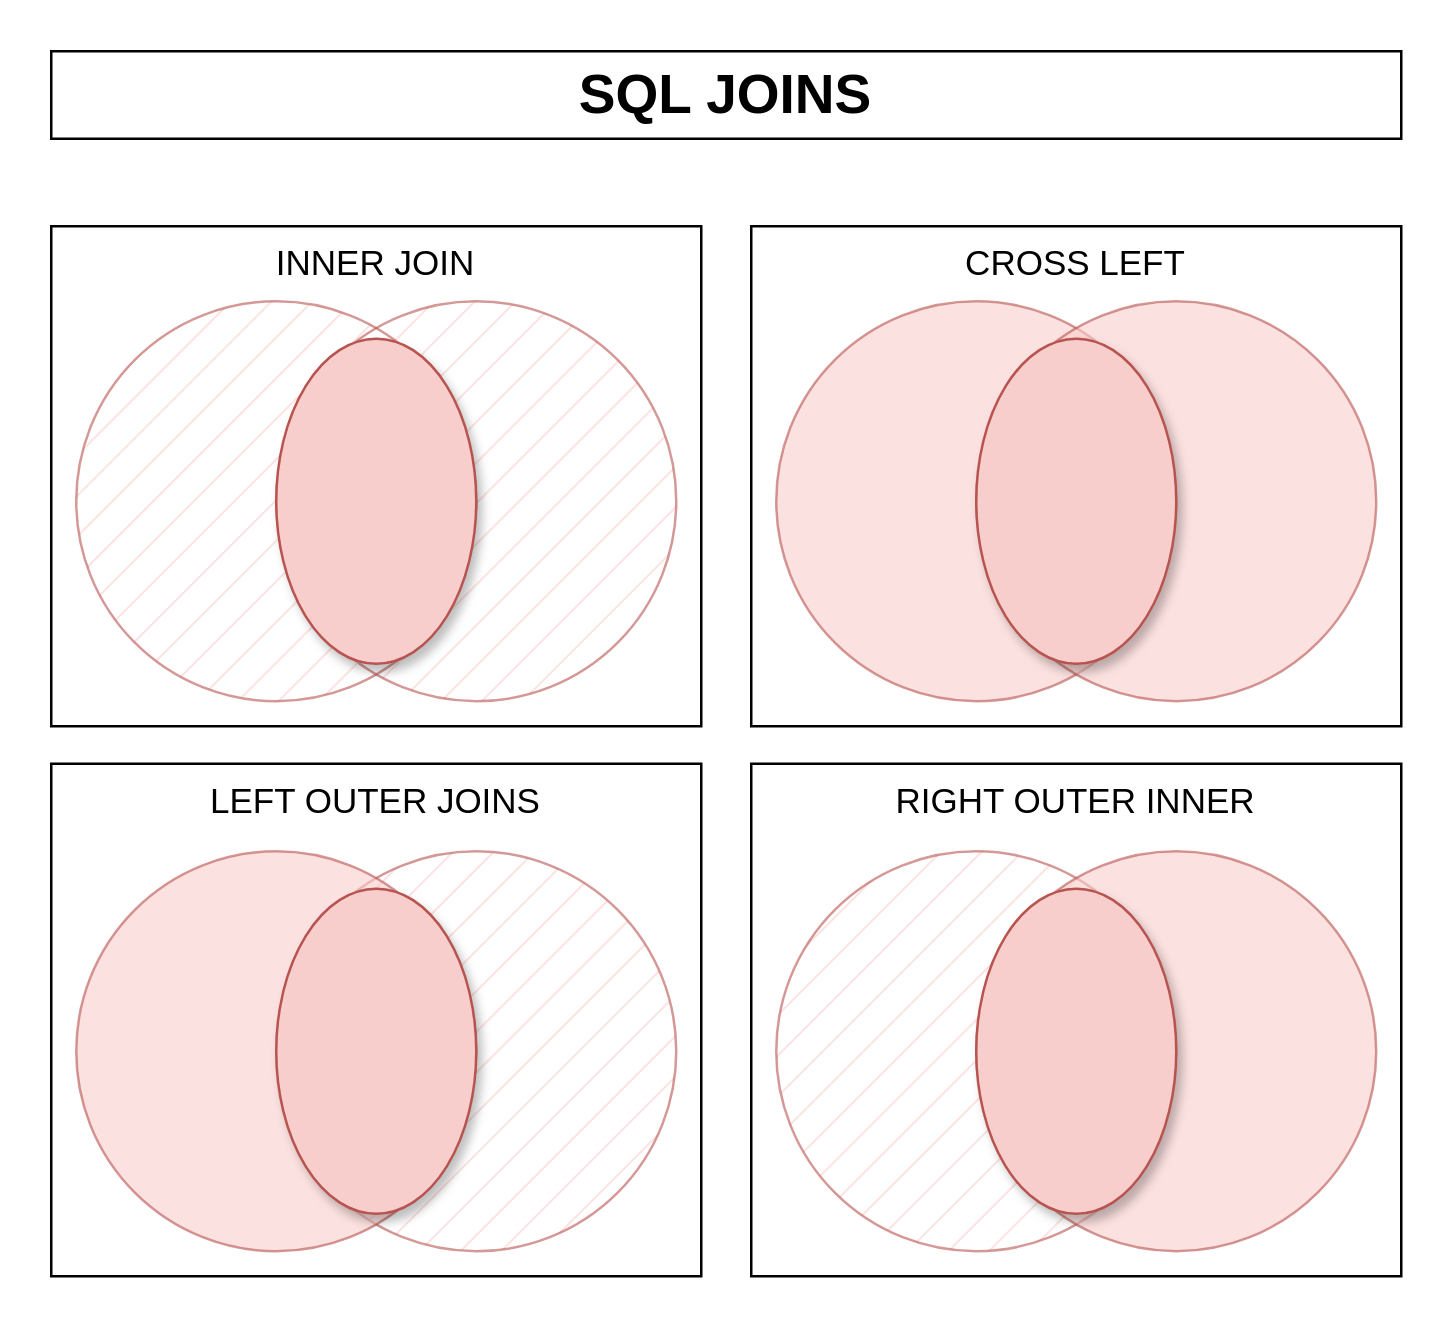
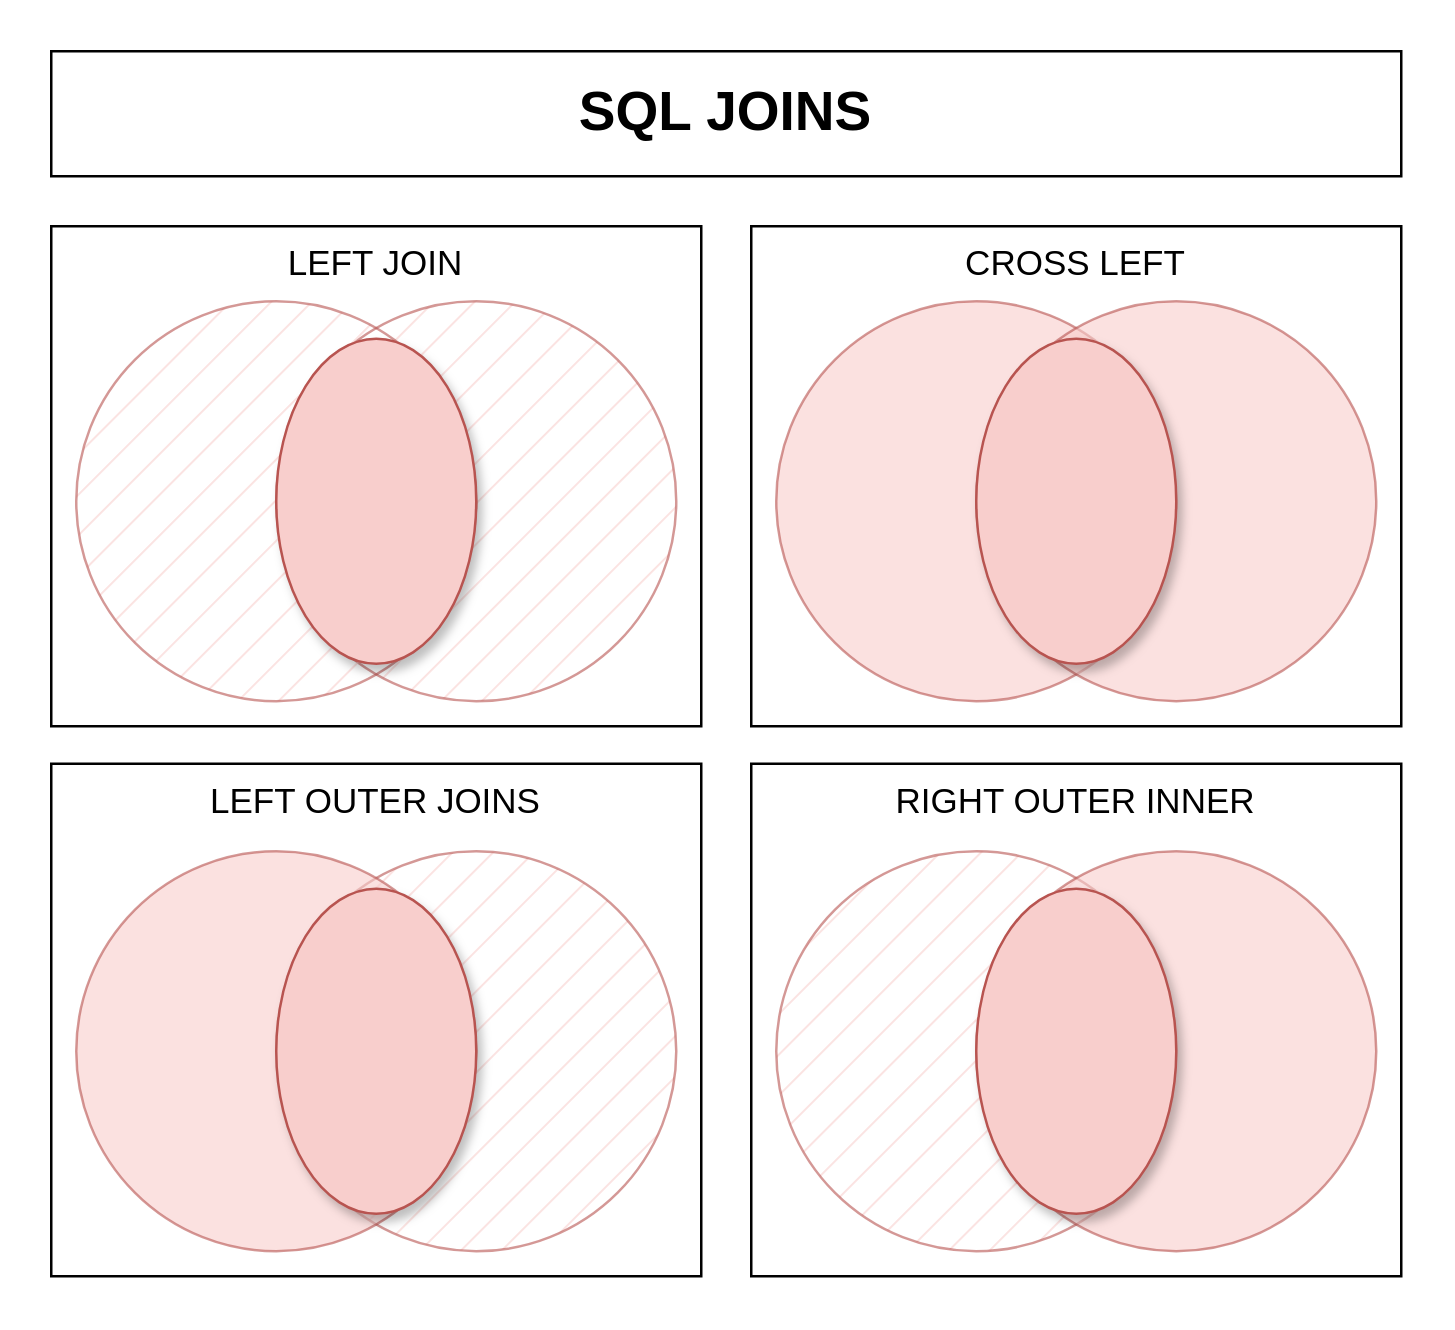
(726, 95) -> (726, 114)
(376, 262) -> (376, 262)
